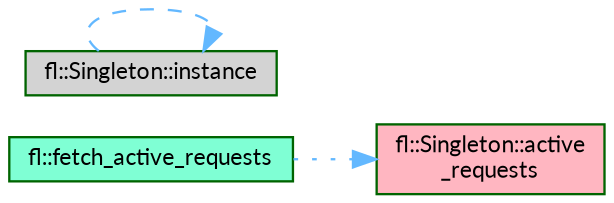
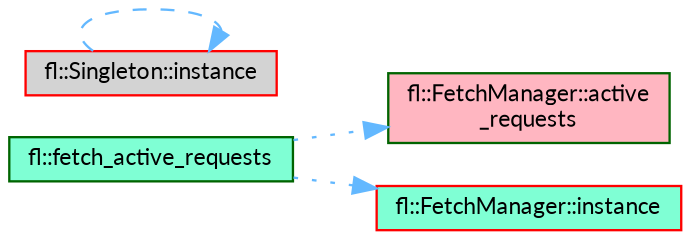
(151, 73) -> (151, 73)
(491, 159) -> (529, 108)
none -> (529, 208)
